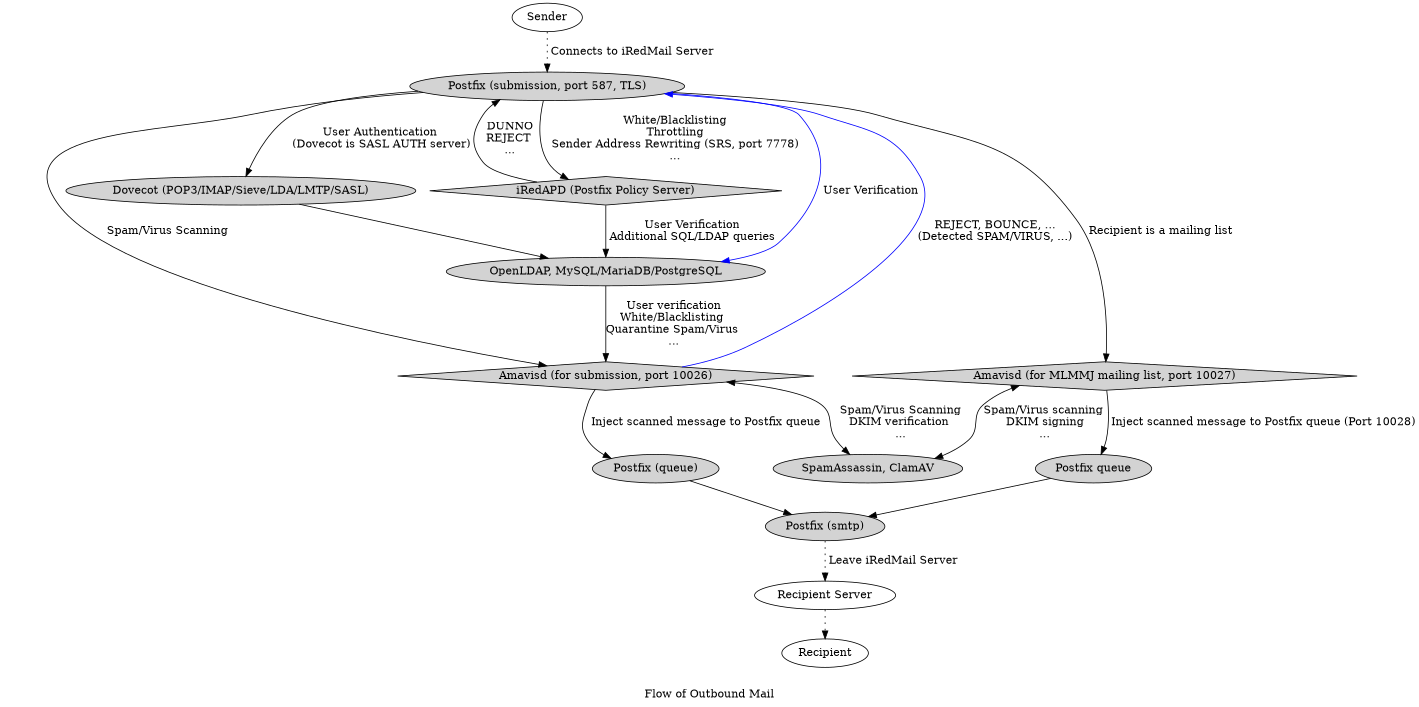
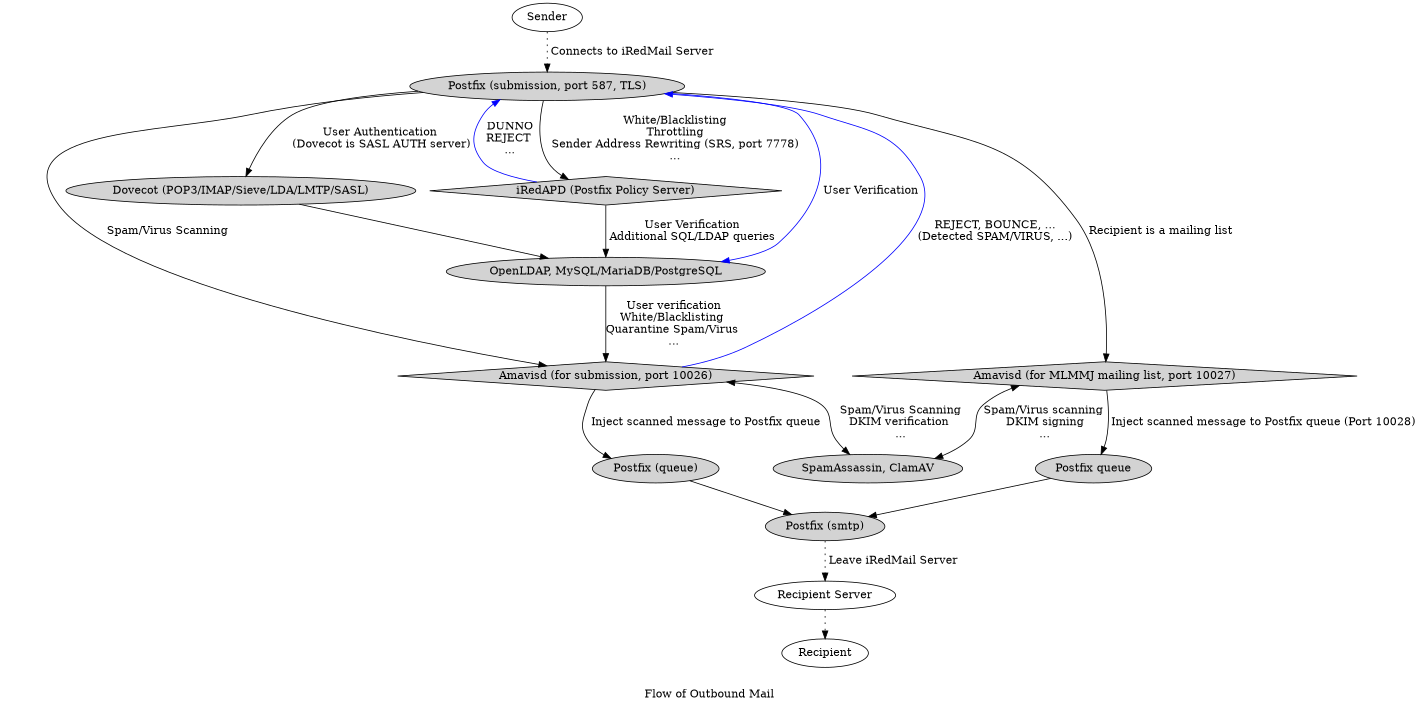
(481, 159) -> (481, 159)
